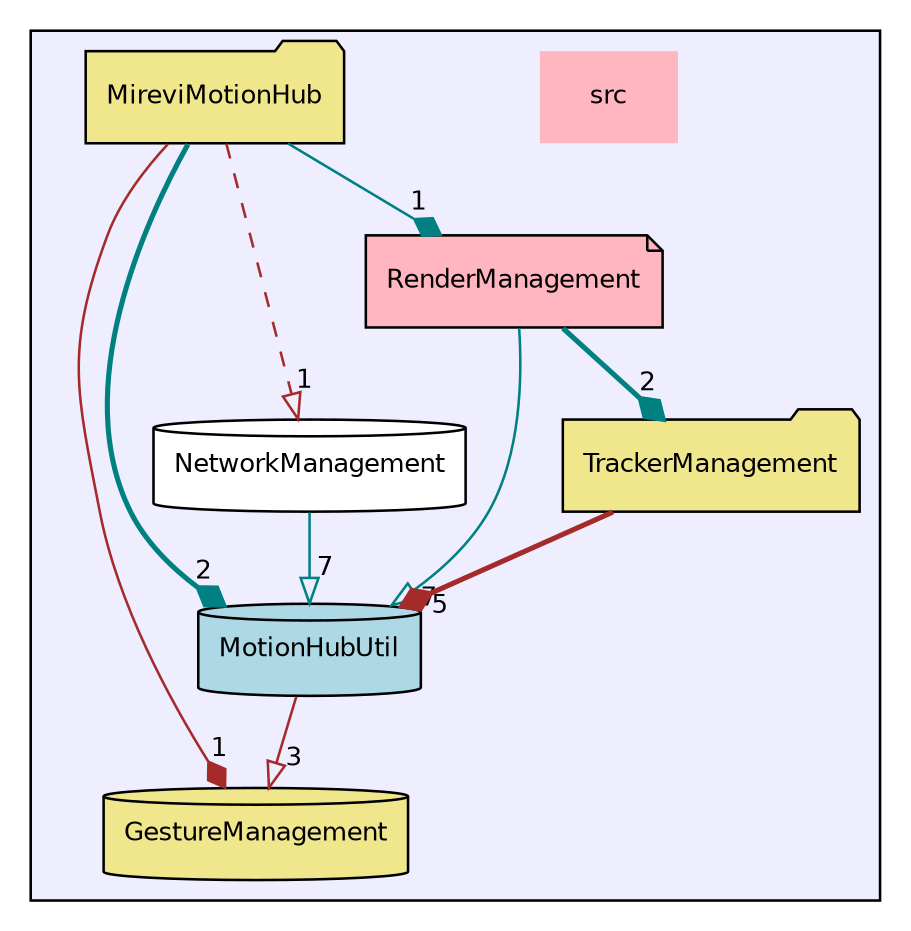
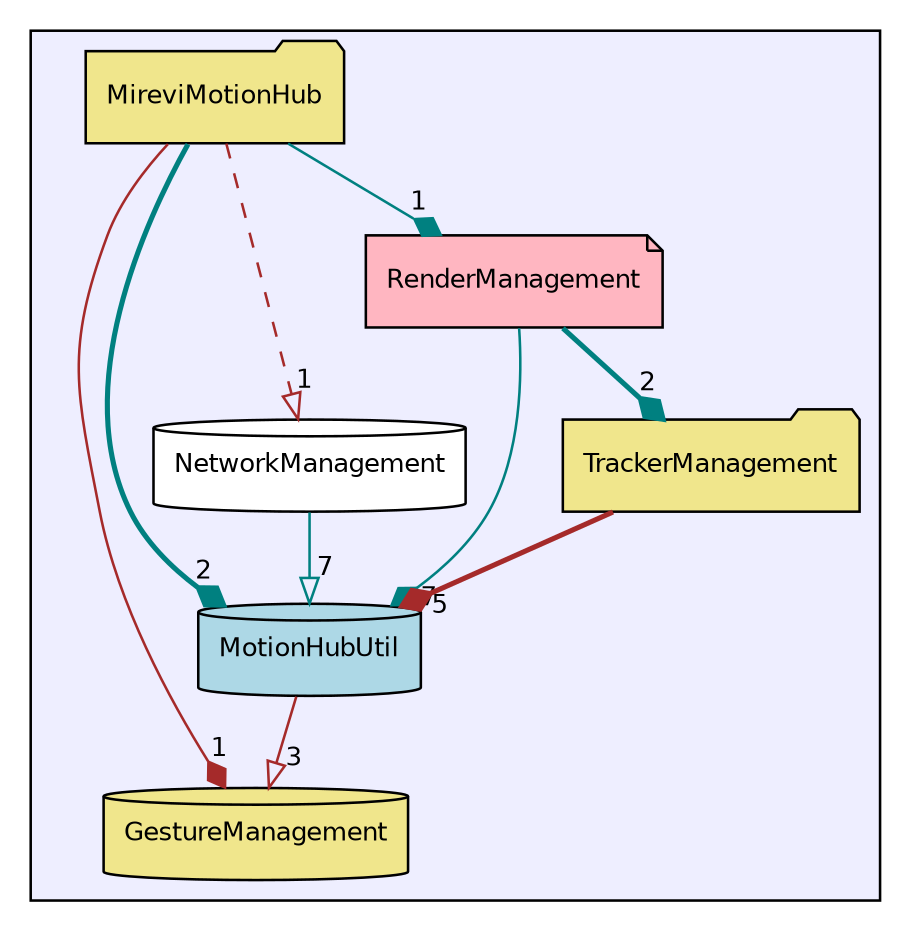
(609, 97) -> none
(504, 475) -> (505, 473)
